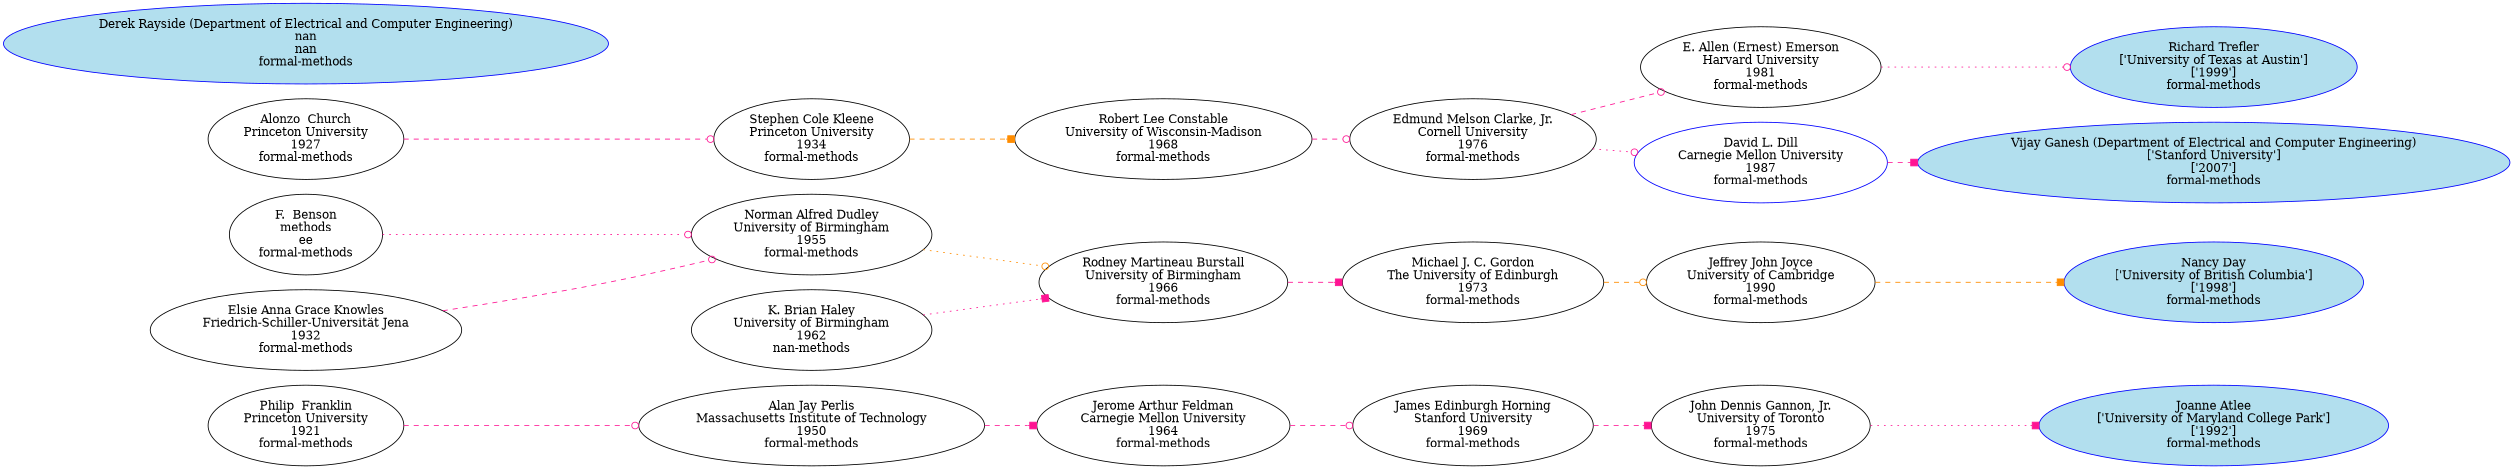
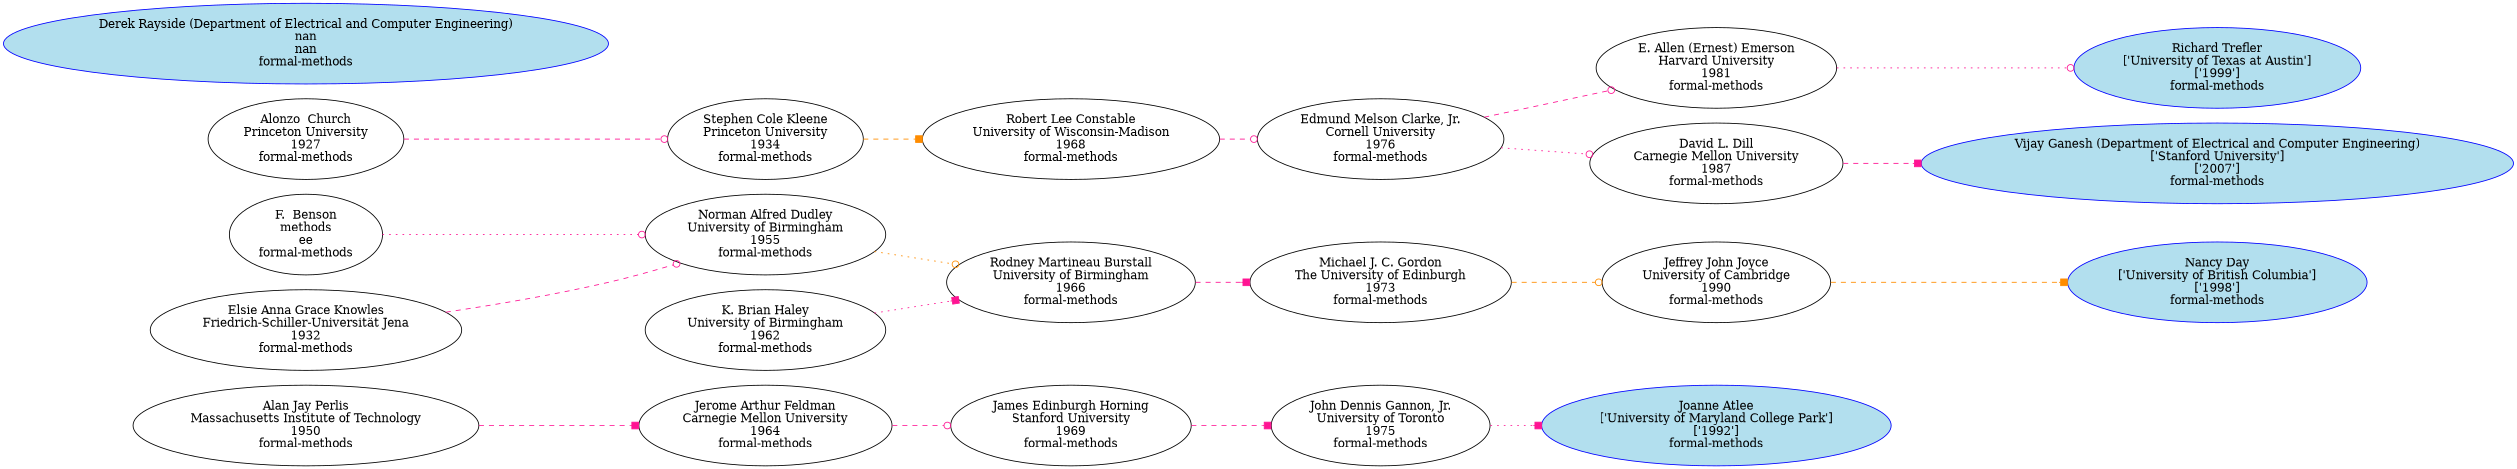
(1761, 163) -> (1716, 163)
(812, 330) -> (765, 330)
(306, 426) -> none
